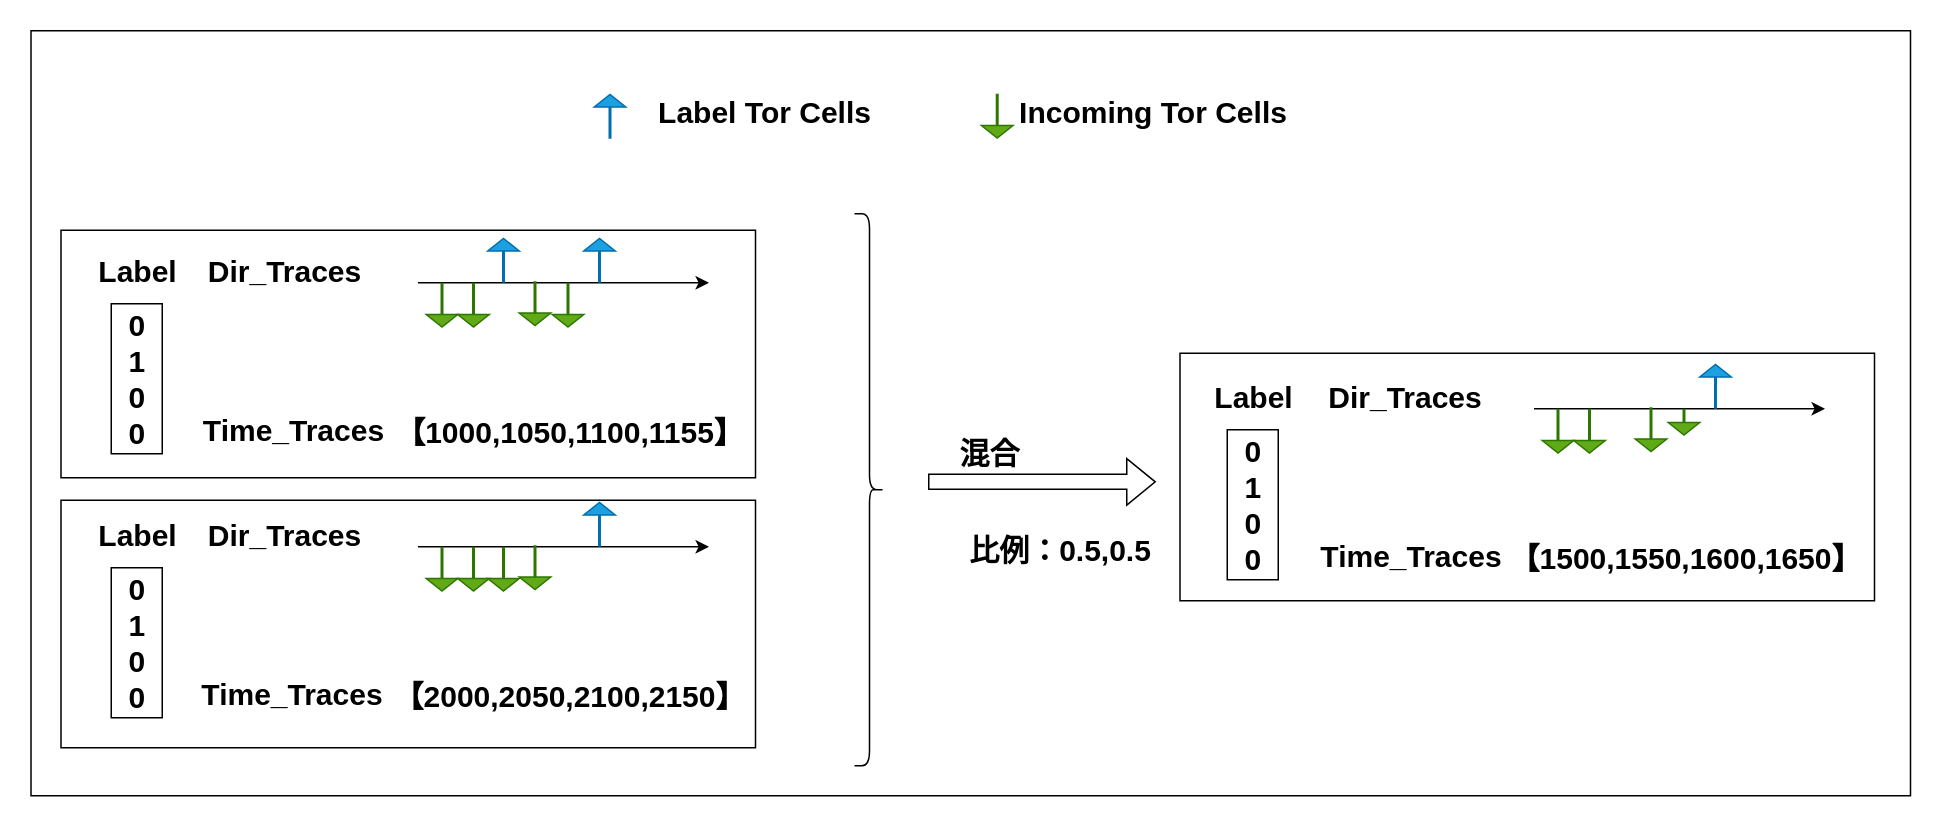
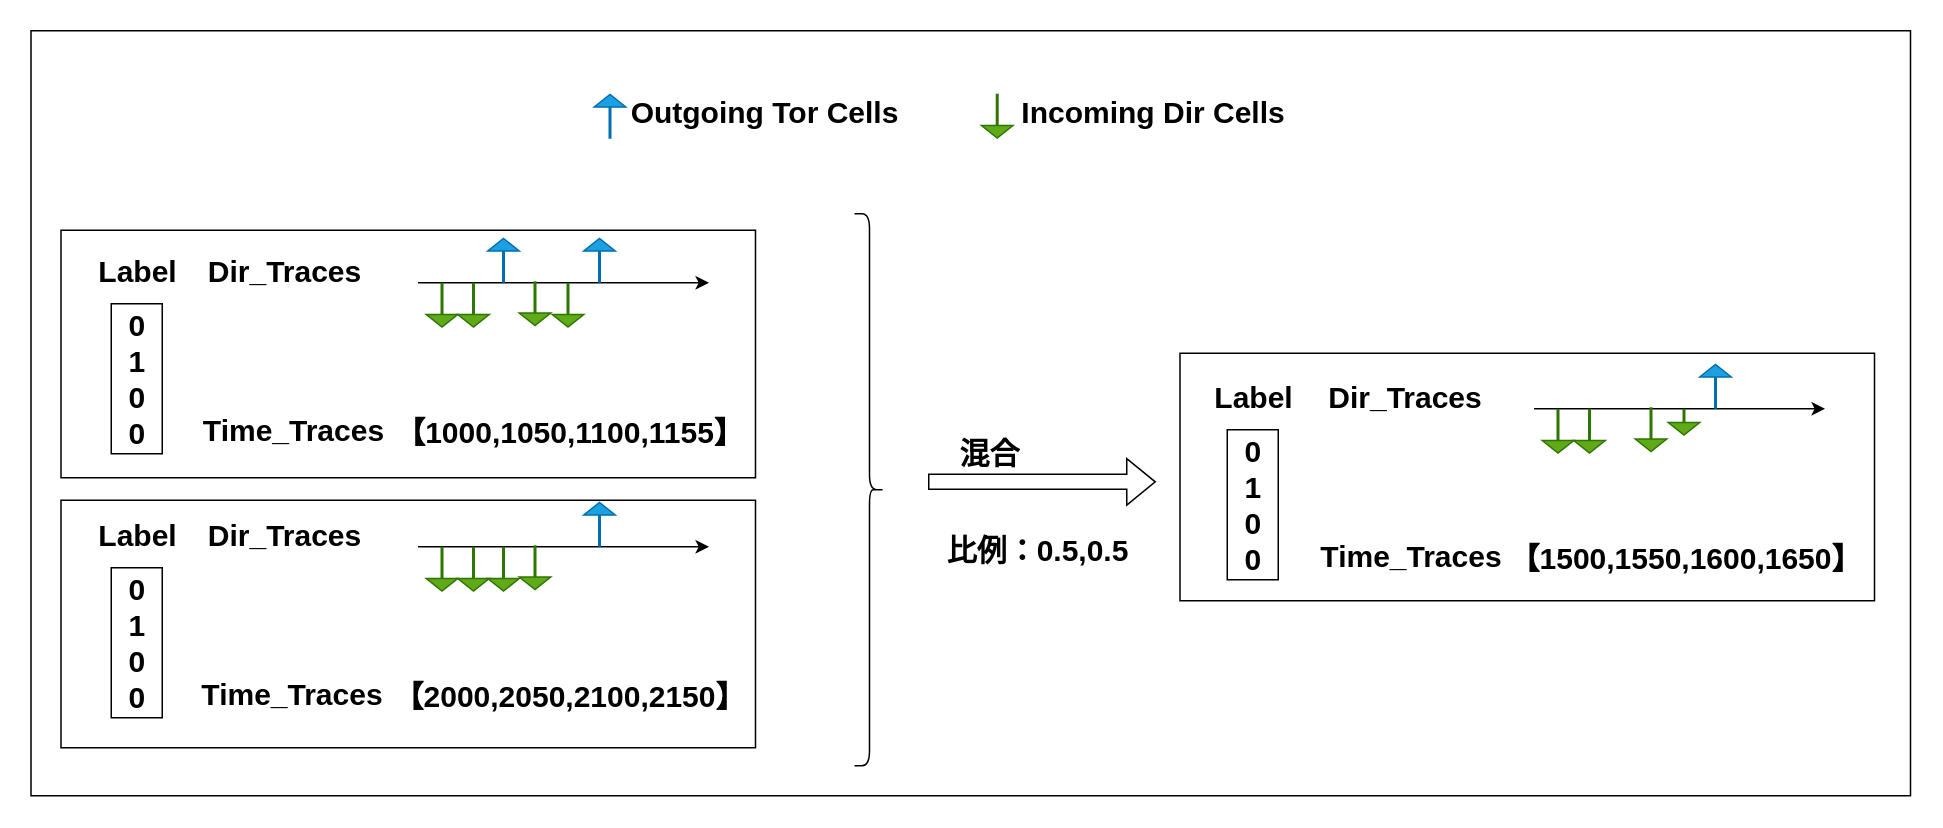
(765, 112) -> (765, 112)
(1154, 112) -> (1154, 112)
(1059, 550) -> (1037, 550)
